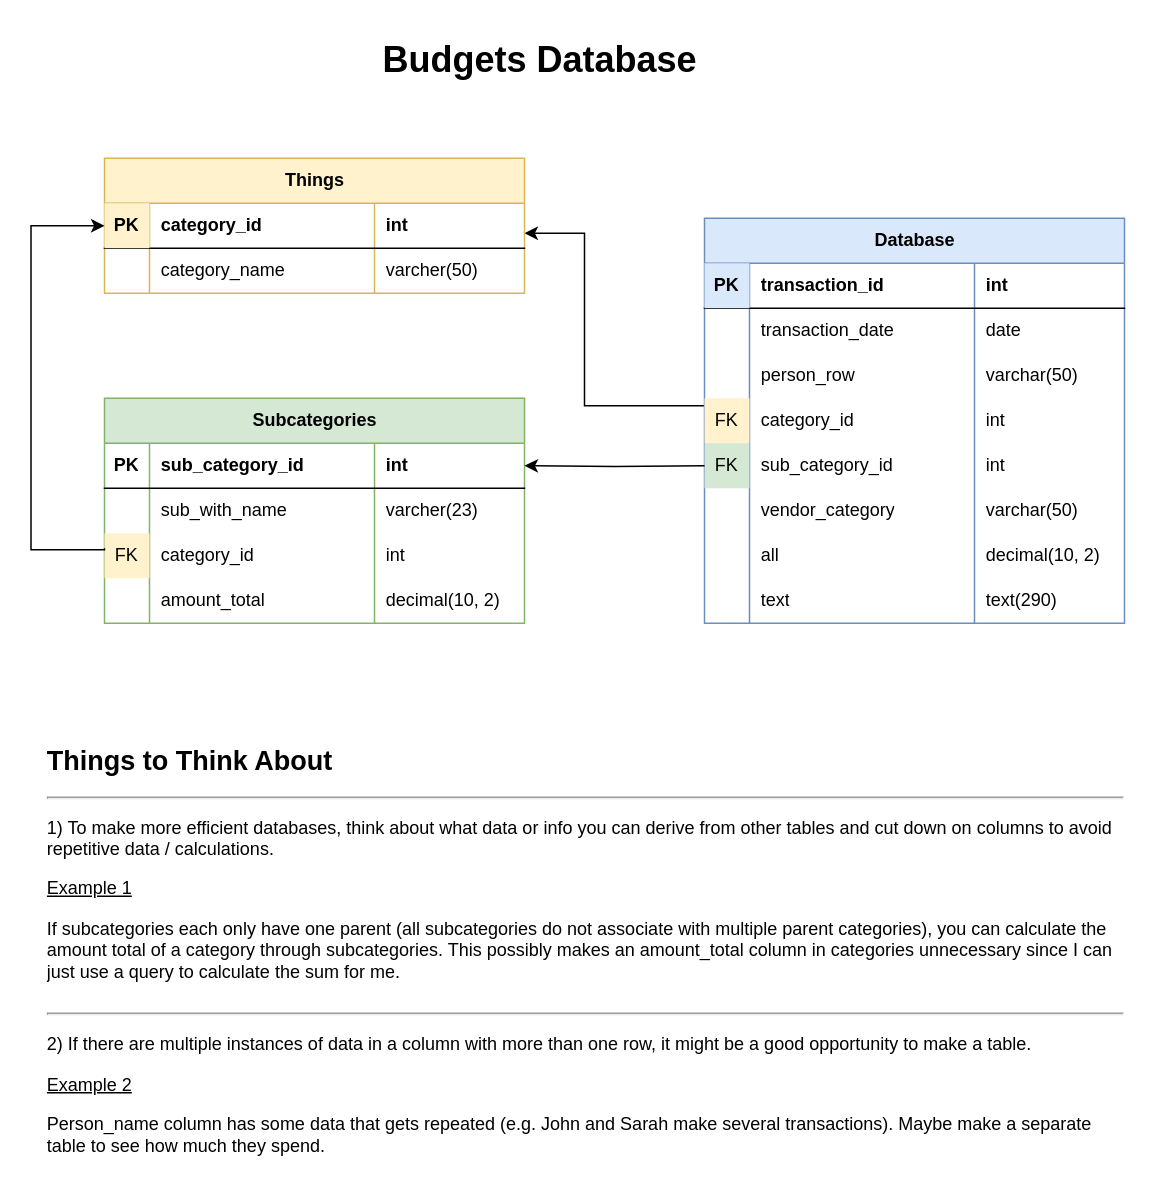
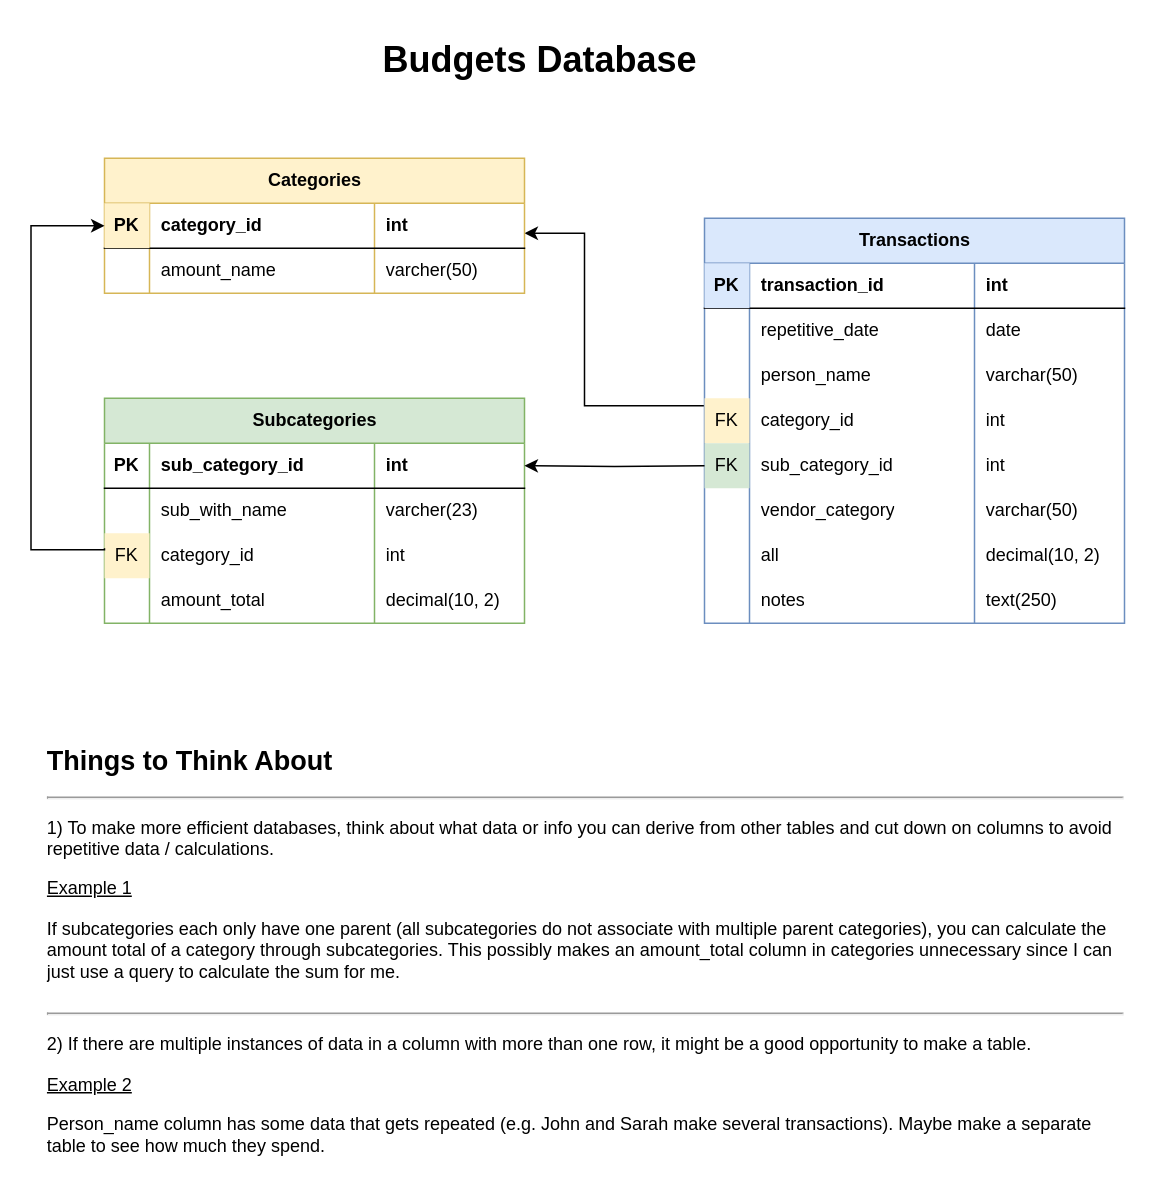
(315, 181) -> (315, 181)
(915, 241) -> (915, 241)
(227, 271) -> (217, 271)
(840, 331) -> (832, 331)
(812, 376) -> (817, 376)
(781, 601) -> (786, 601)
(1032, 601) -> (1032, 601)
